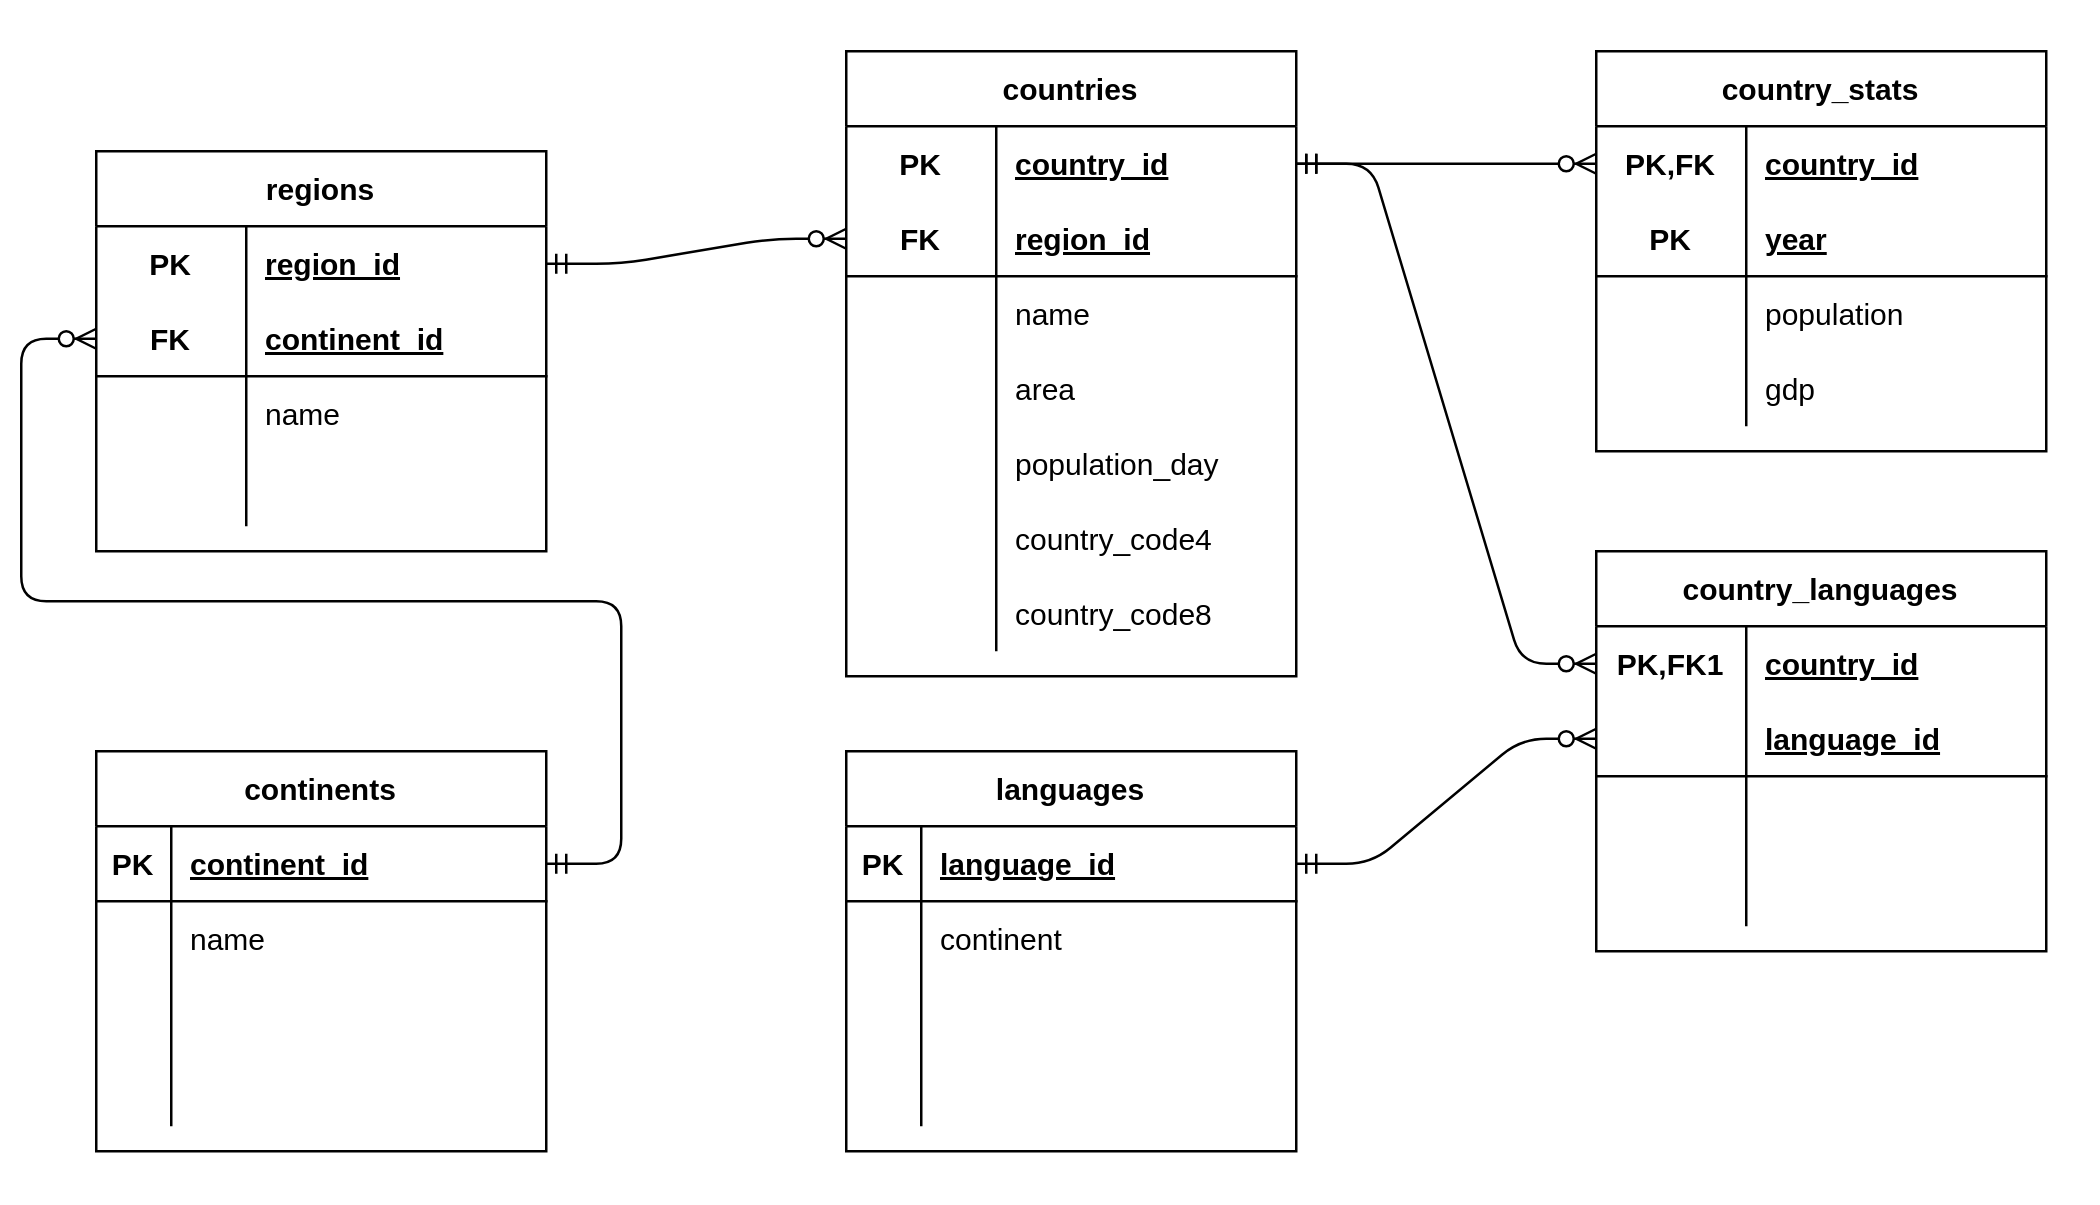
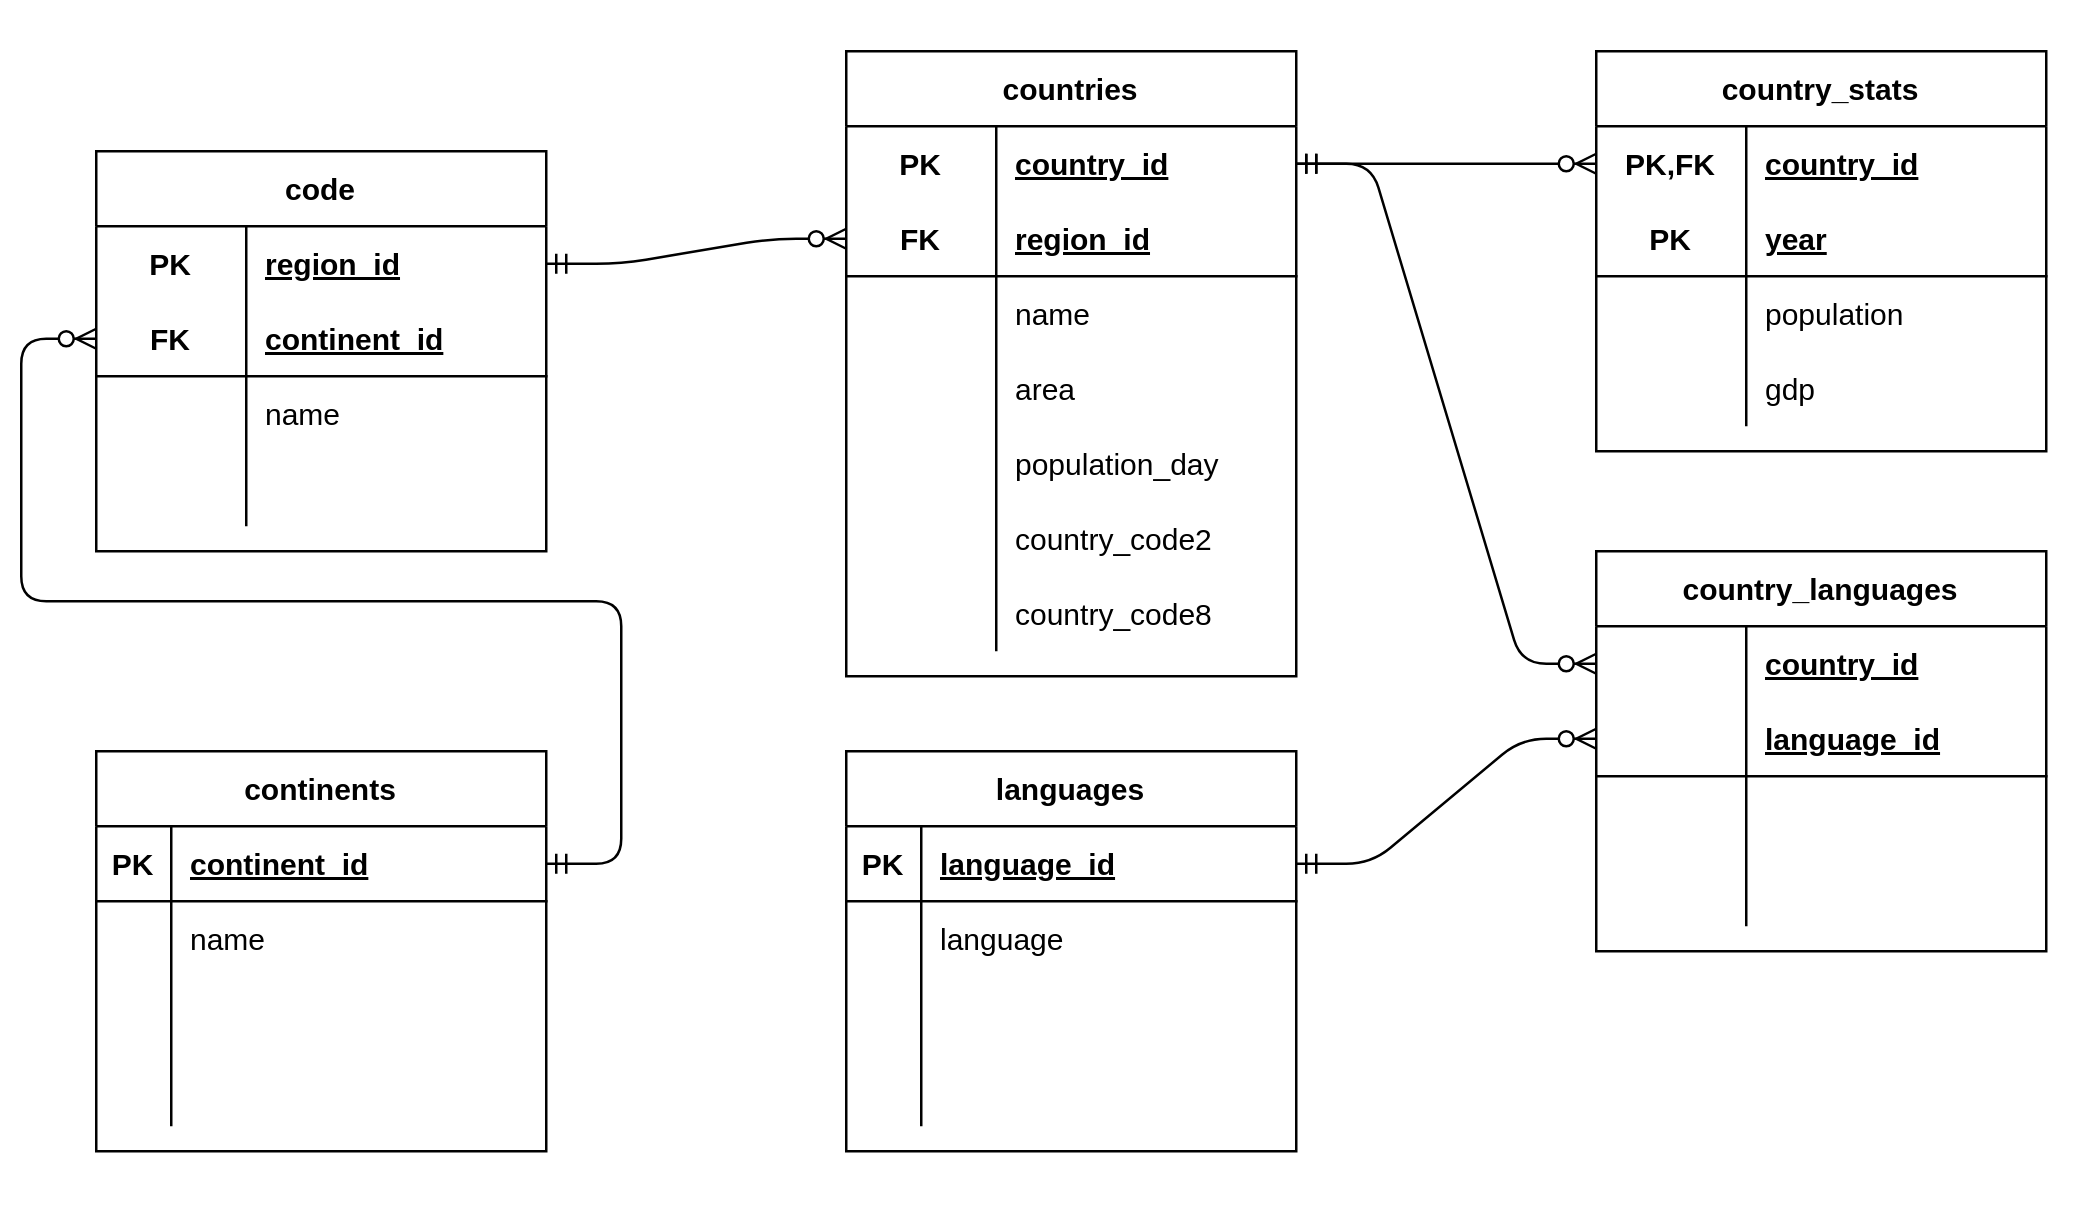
(320, 190) -> (320, 190)
(1124, 540) -> (1124, 540)
(1671, 664) -> none
(1012, 940) -> (1003, 940)
